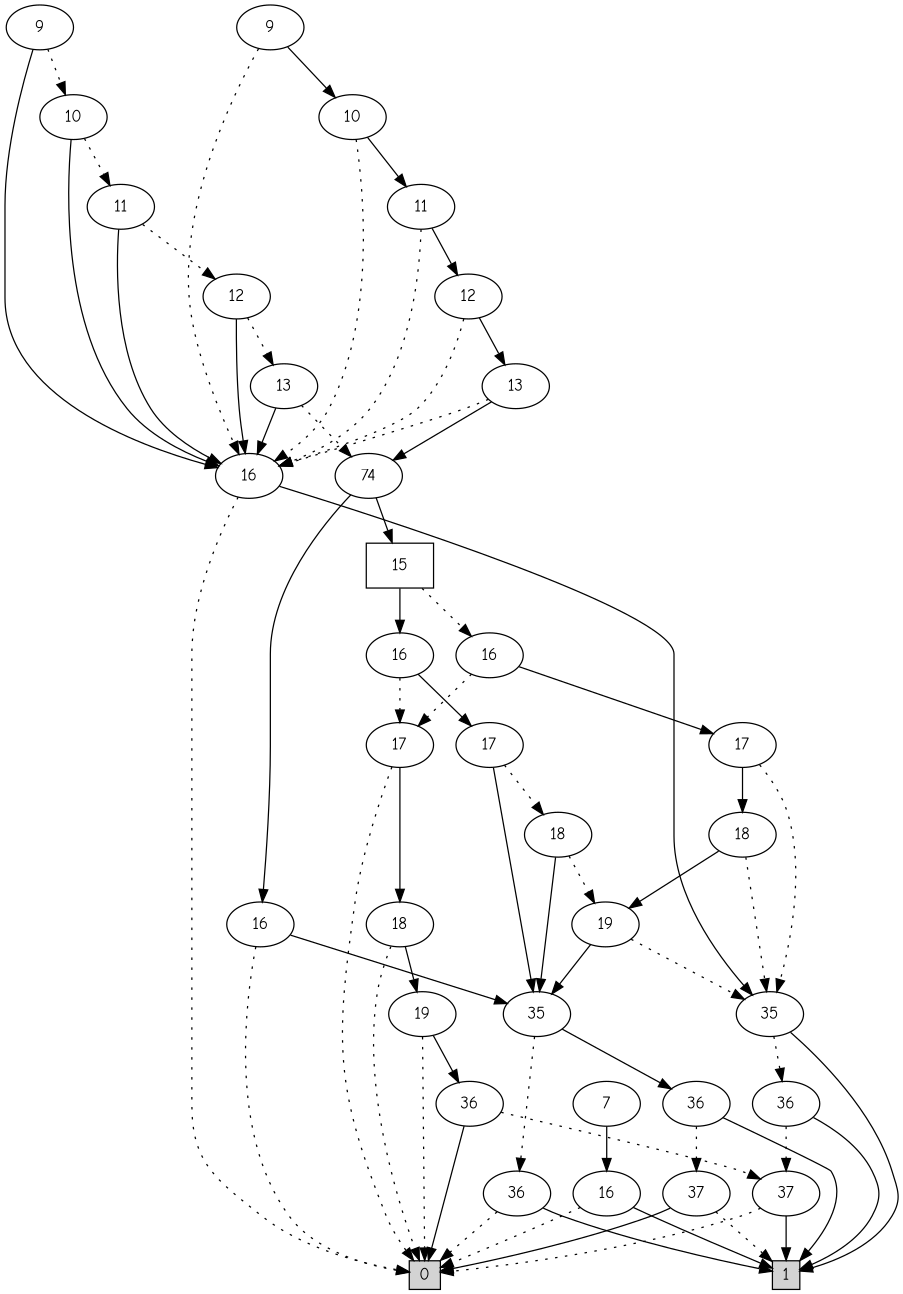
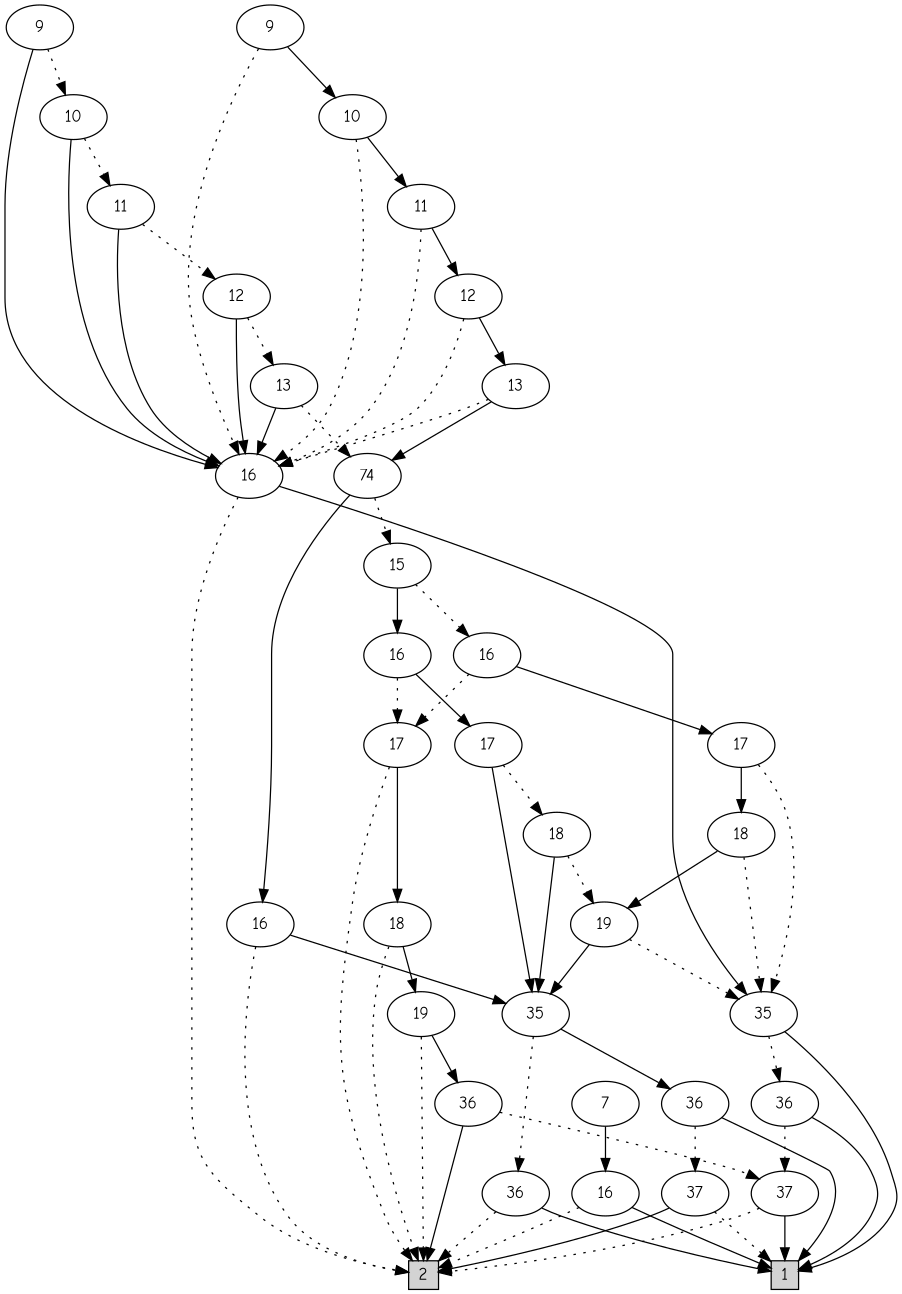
(381, 510) -> (379, 510)
(400, 566) -> (397, 566)
(425, 1275) -> (424, 1275)
